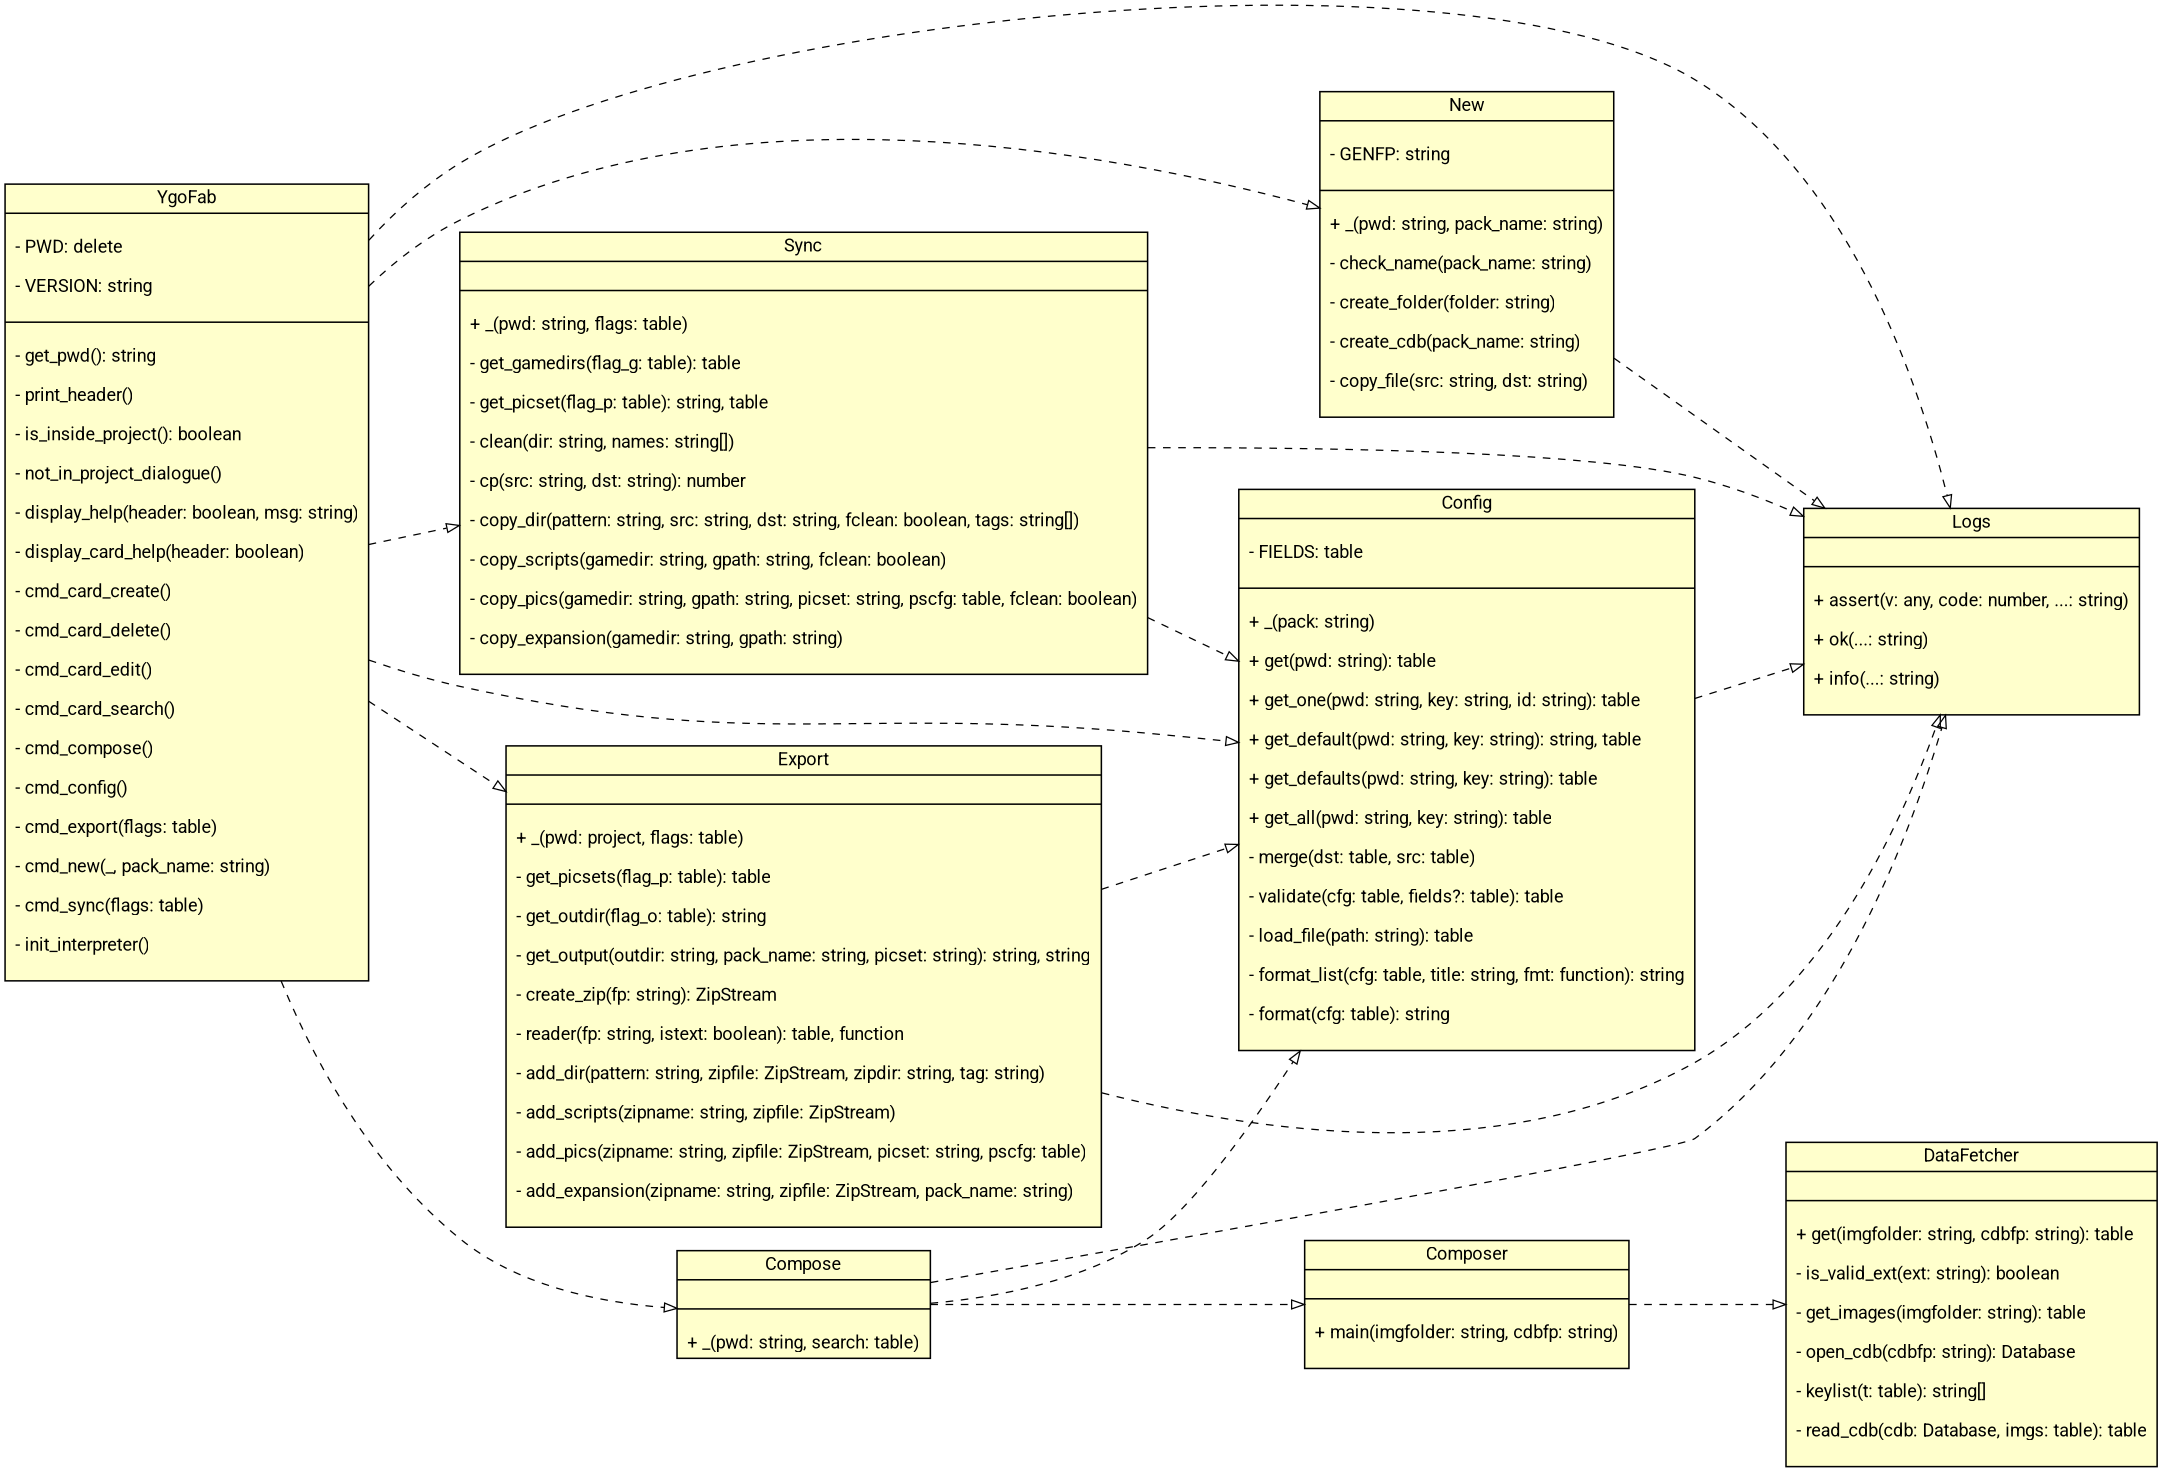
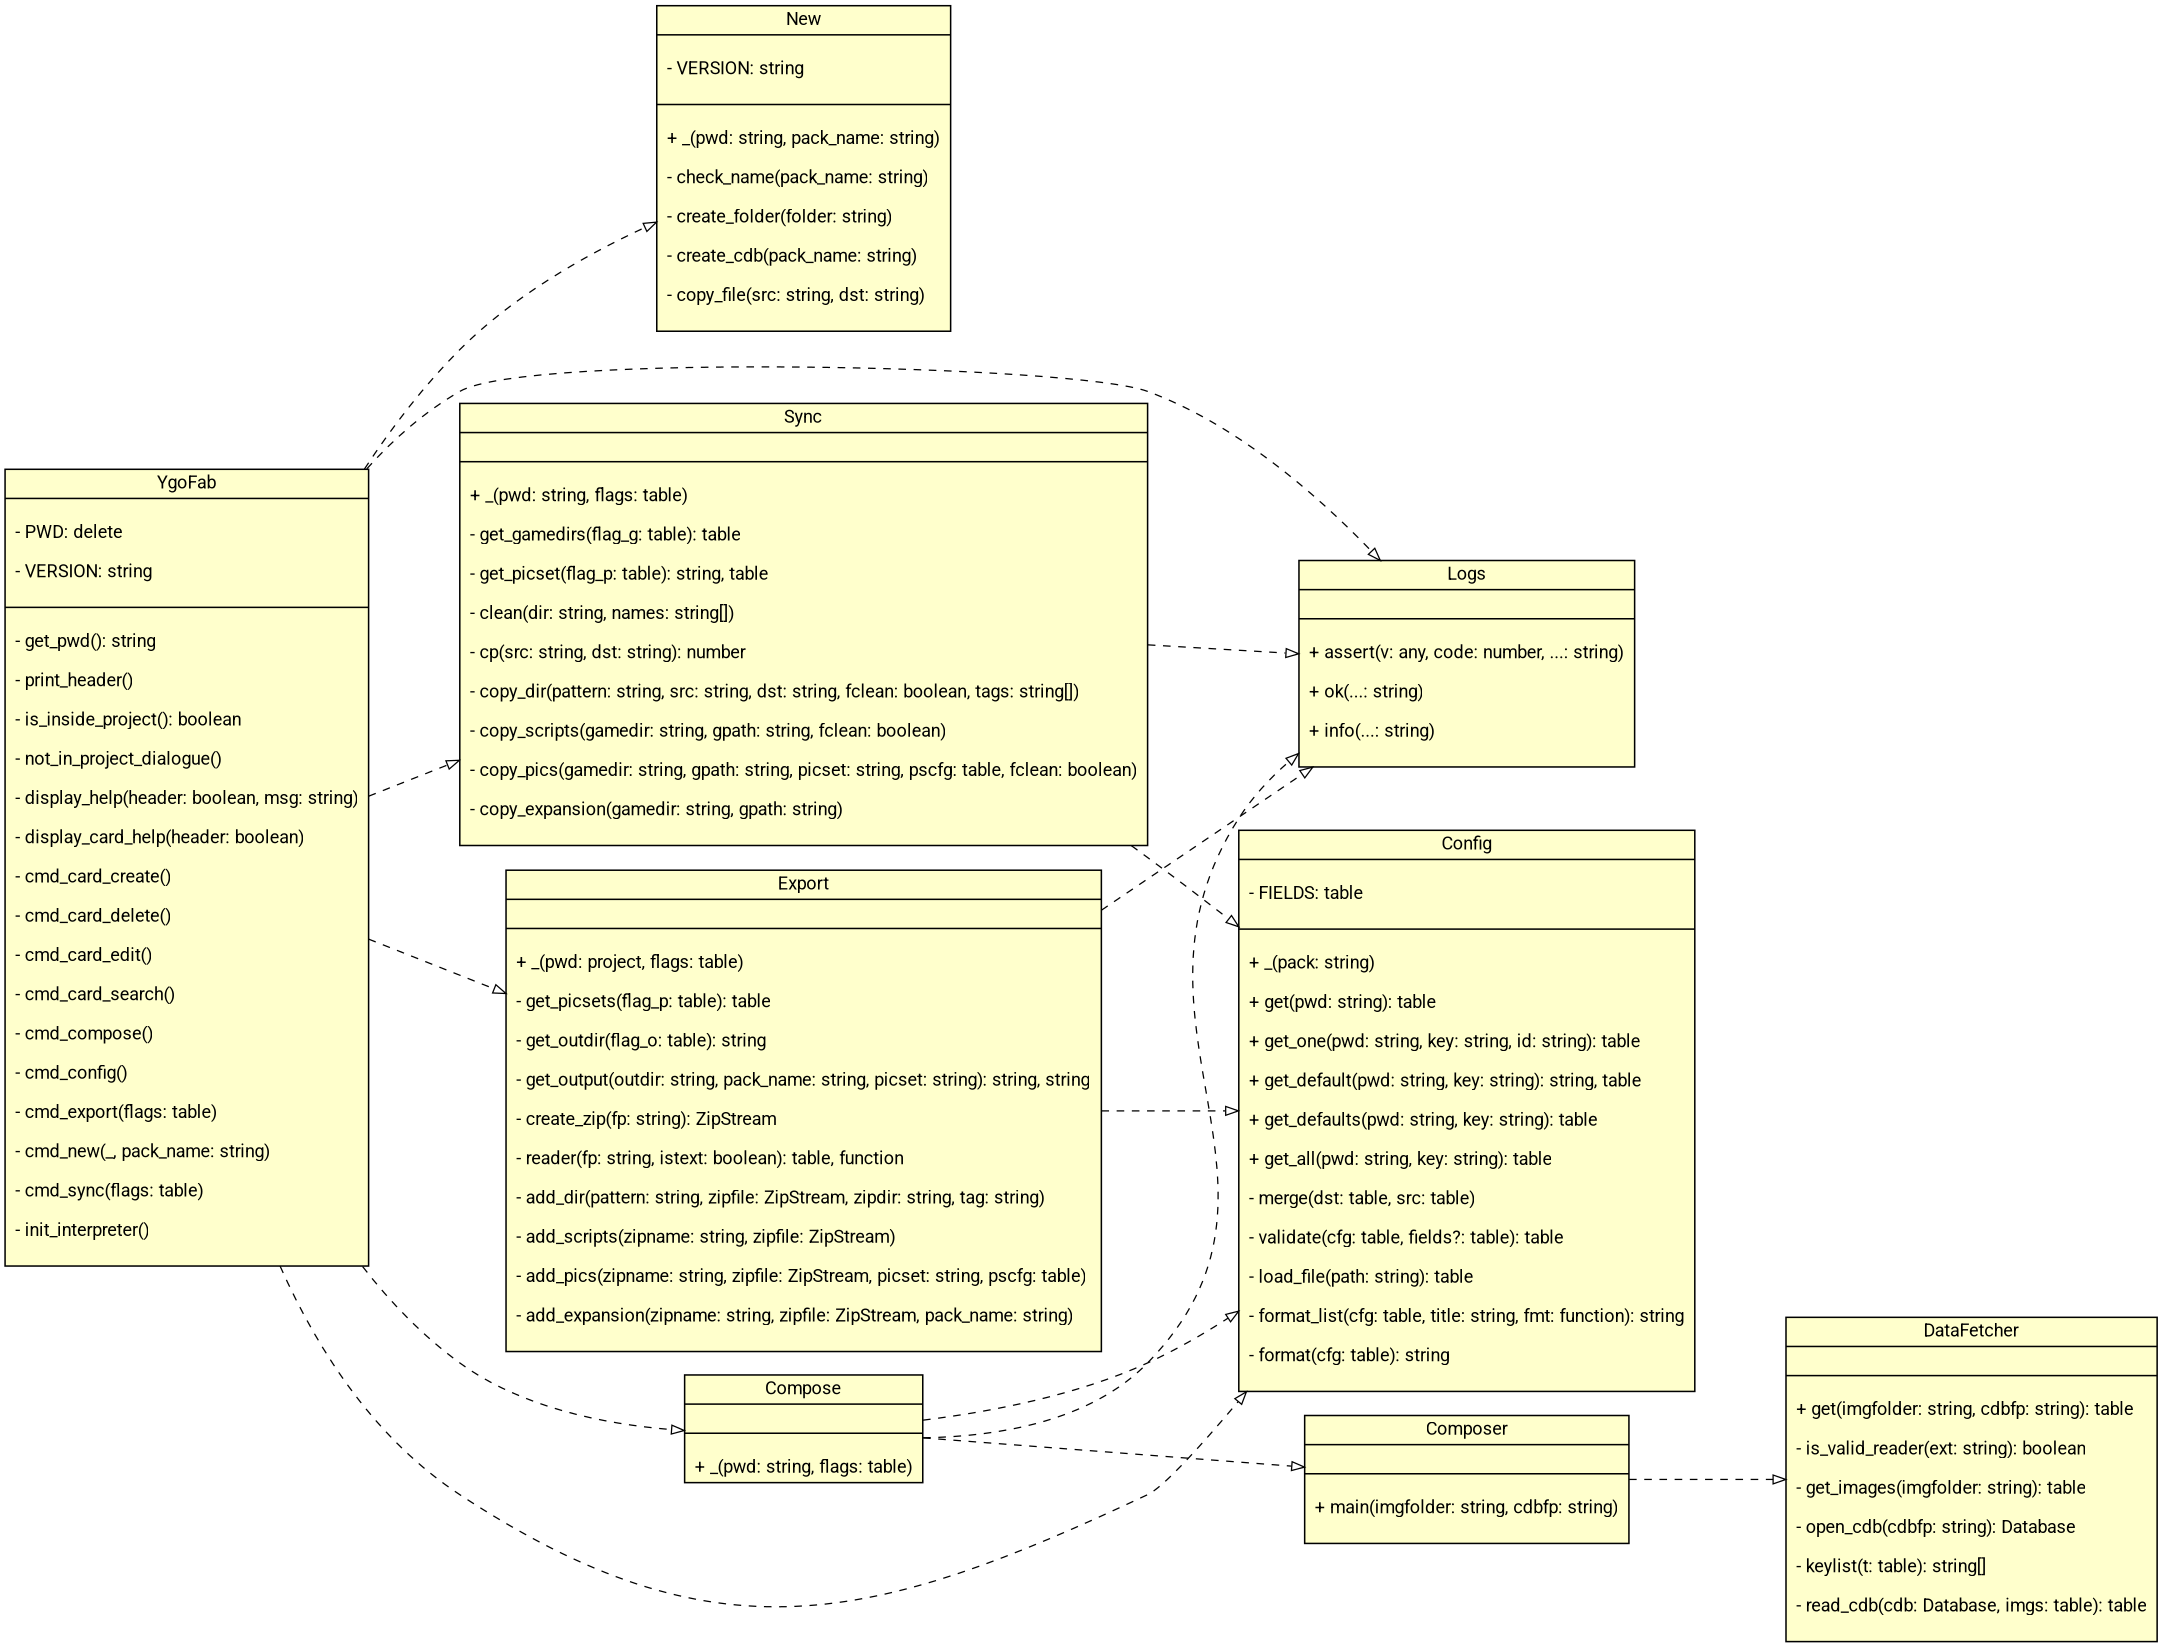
(1390, 155) -> (736, 69)
(1714, 429) -> none
(1743, 683) -> none
(1928, 1274) -> (1941, 1449)
(804, 1343) -> (804, 1467)
